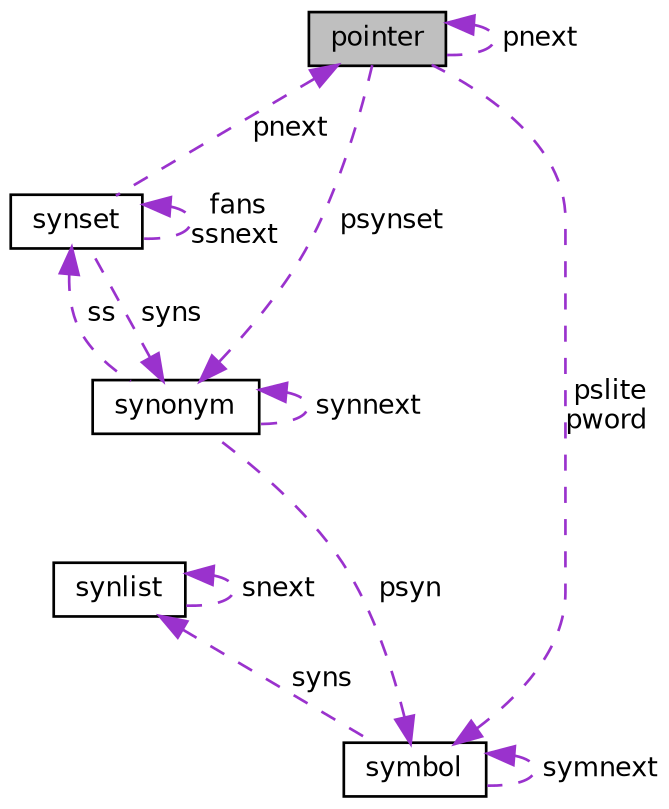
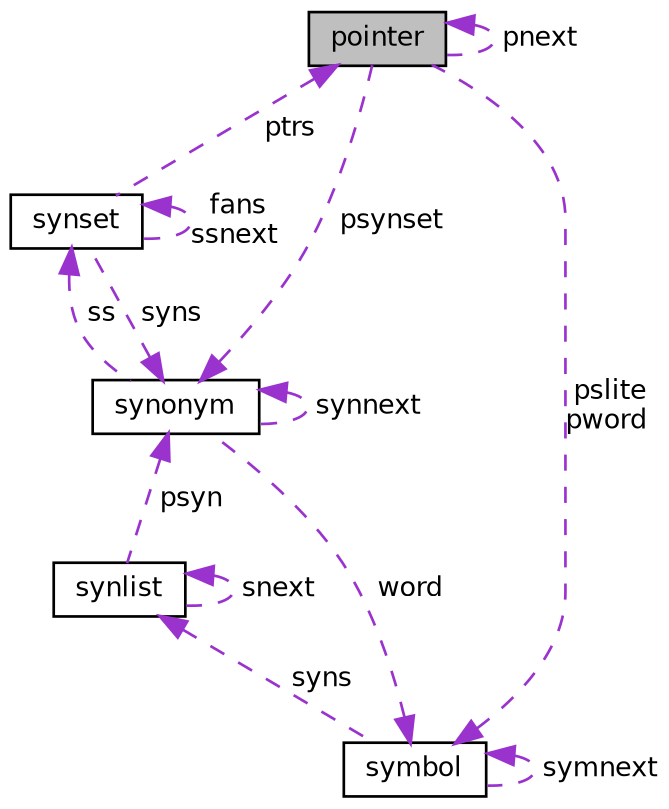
(286, 129) -> (286, 129)
none -> (144, 511)
(407, 590) -> (407, 590)
